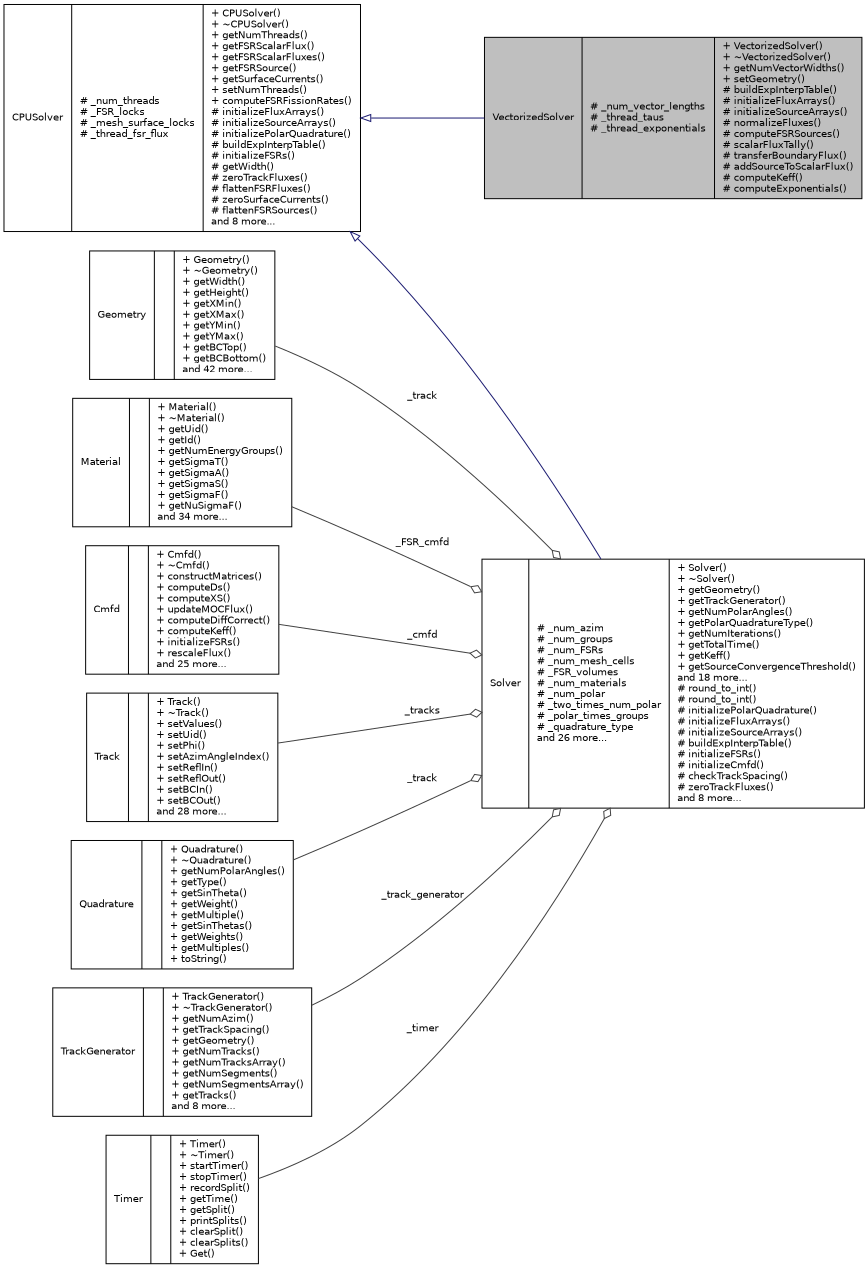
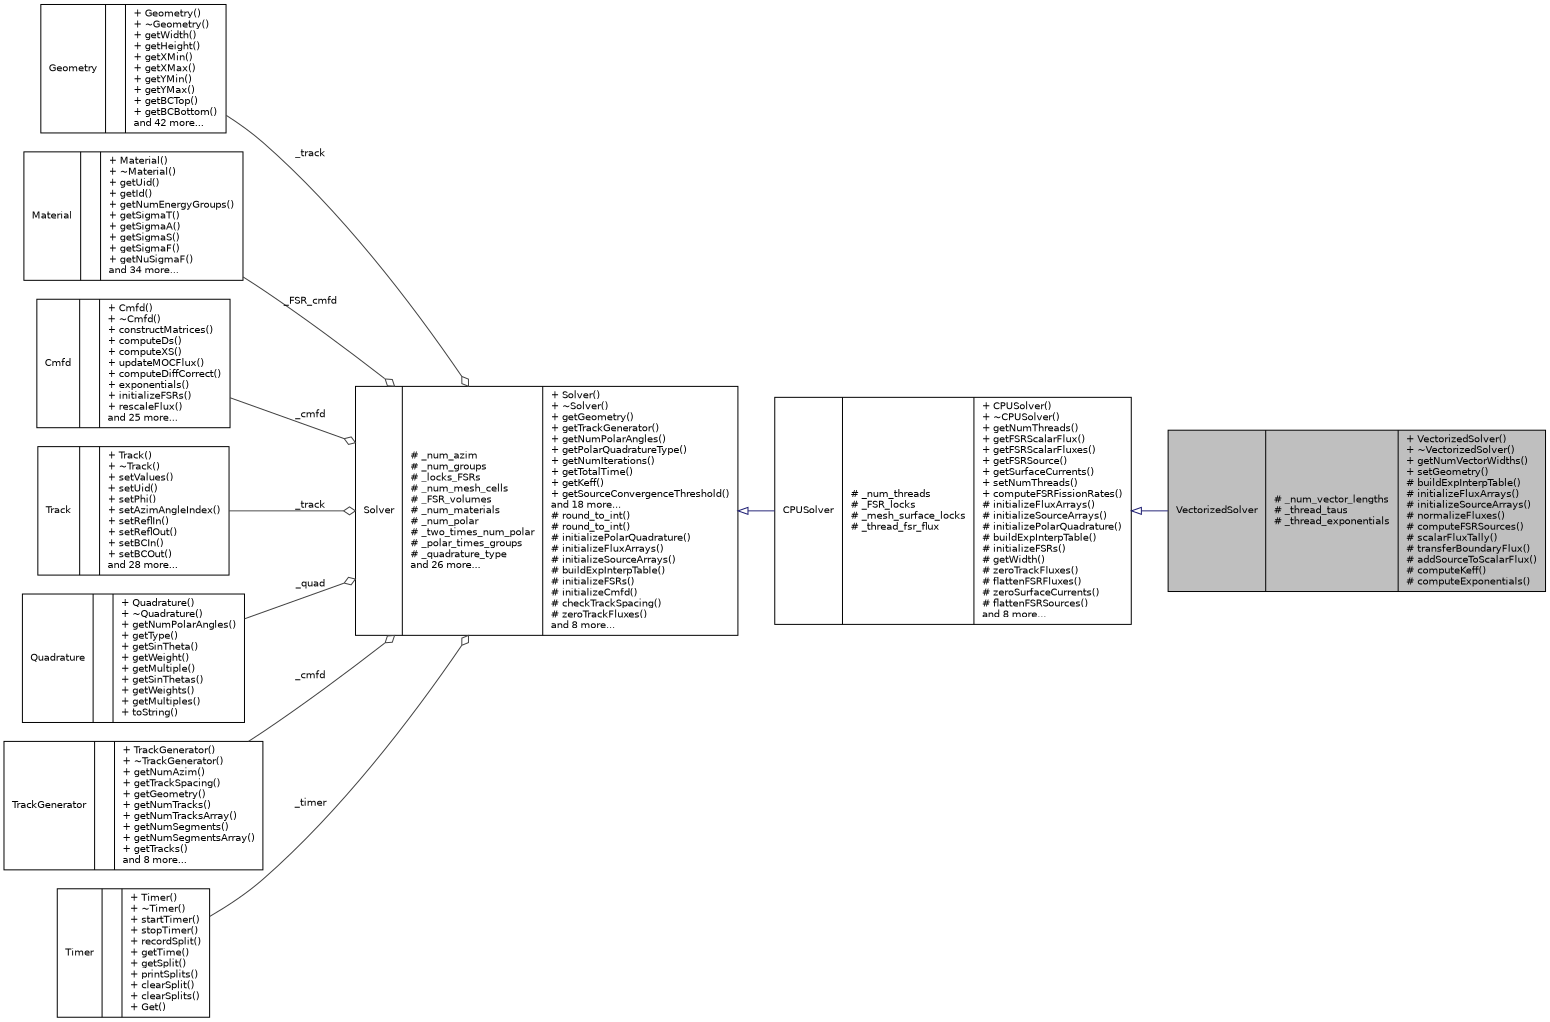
(488, 392) -> (761, 511)
(197, 631) -> (148, 385)
(570, 650) -> (446, 478)
(421, 711) -> (309, 505)
(421, 779) -> (309, 584)
(421, 895) -> (309, 676)
